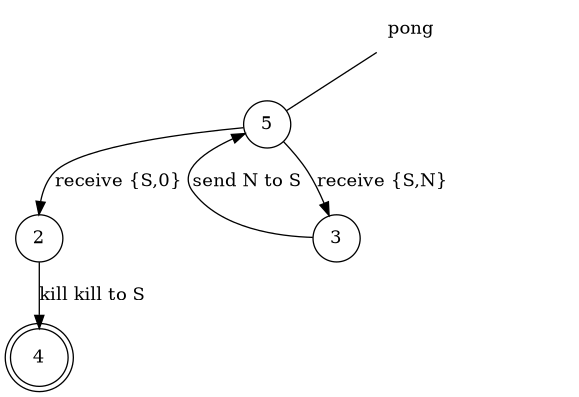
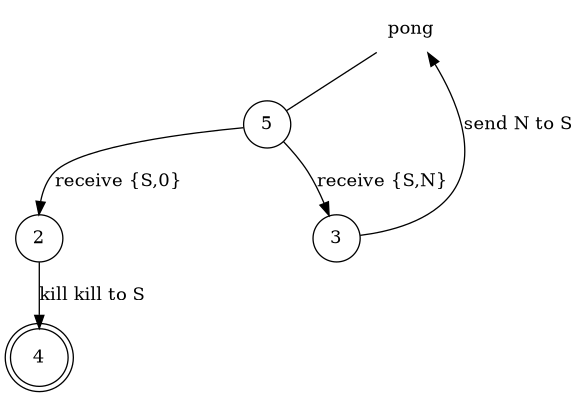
(213, 211) -> (460, 178)
